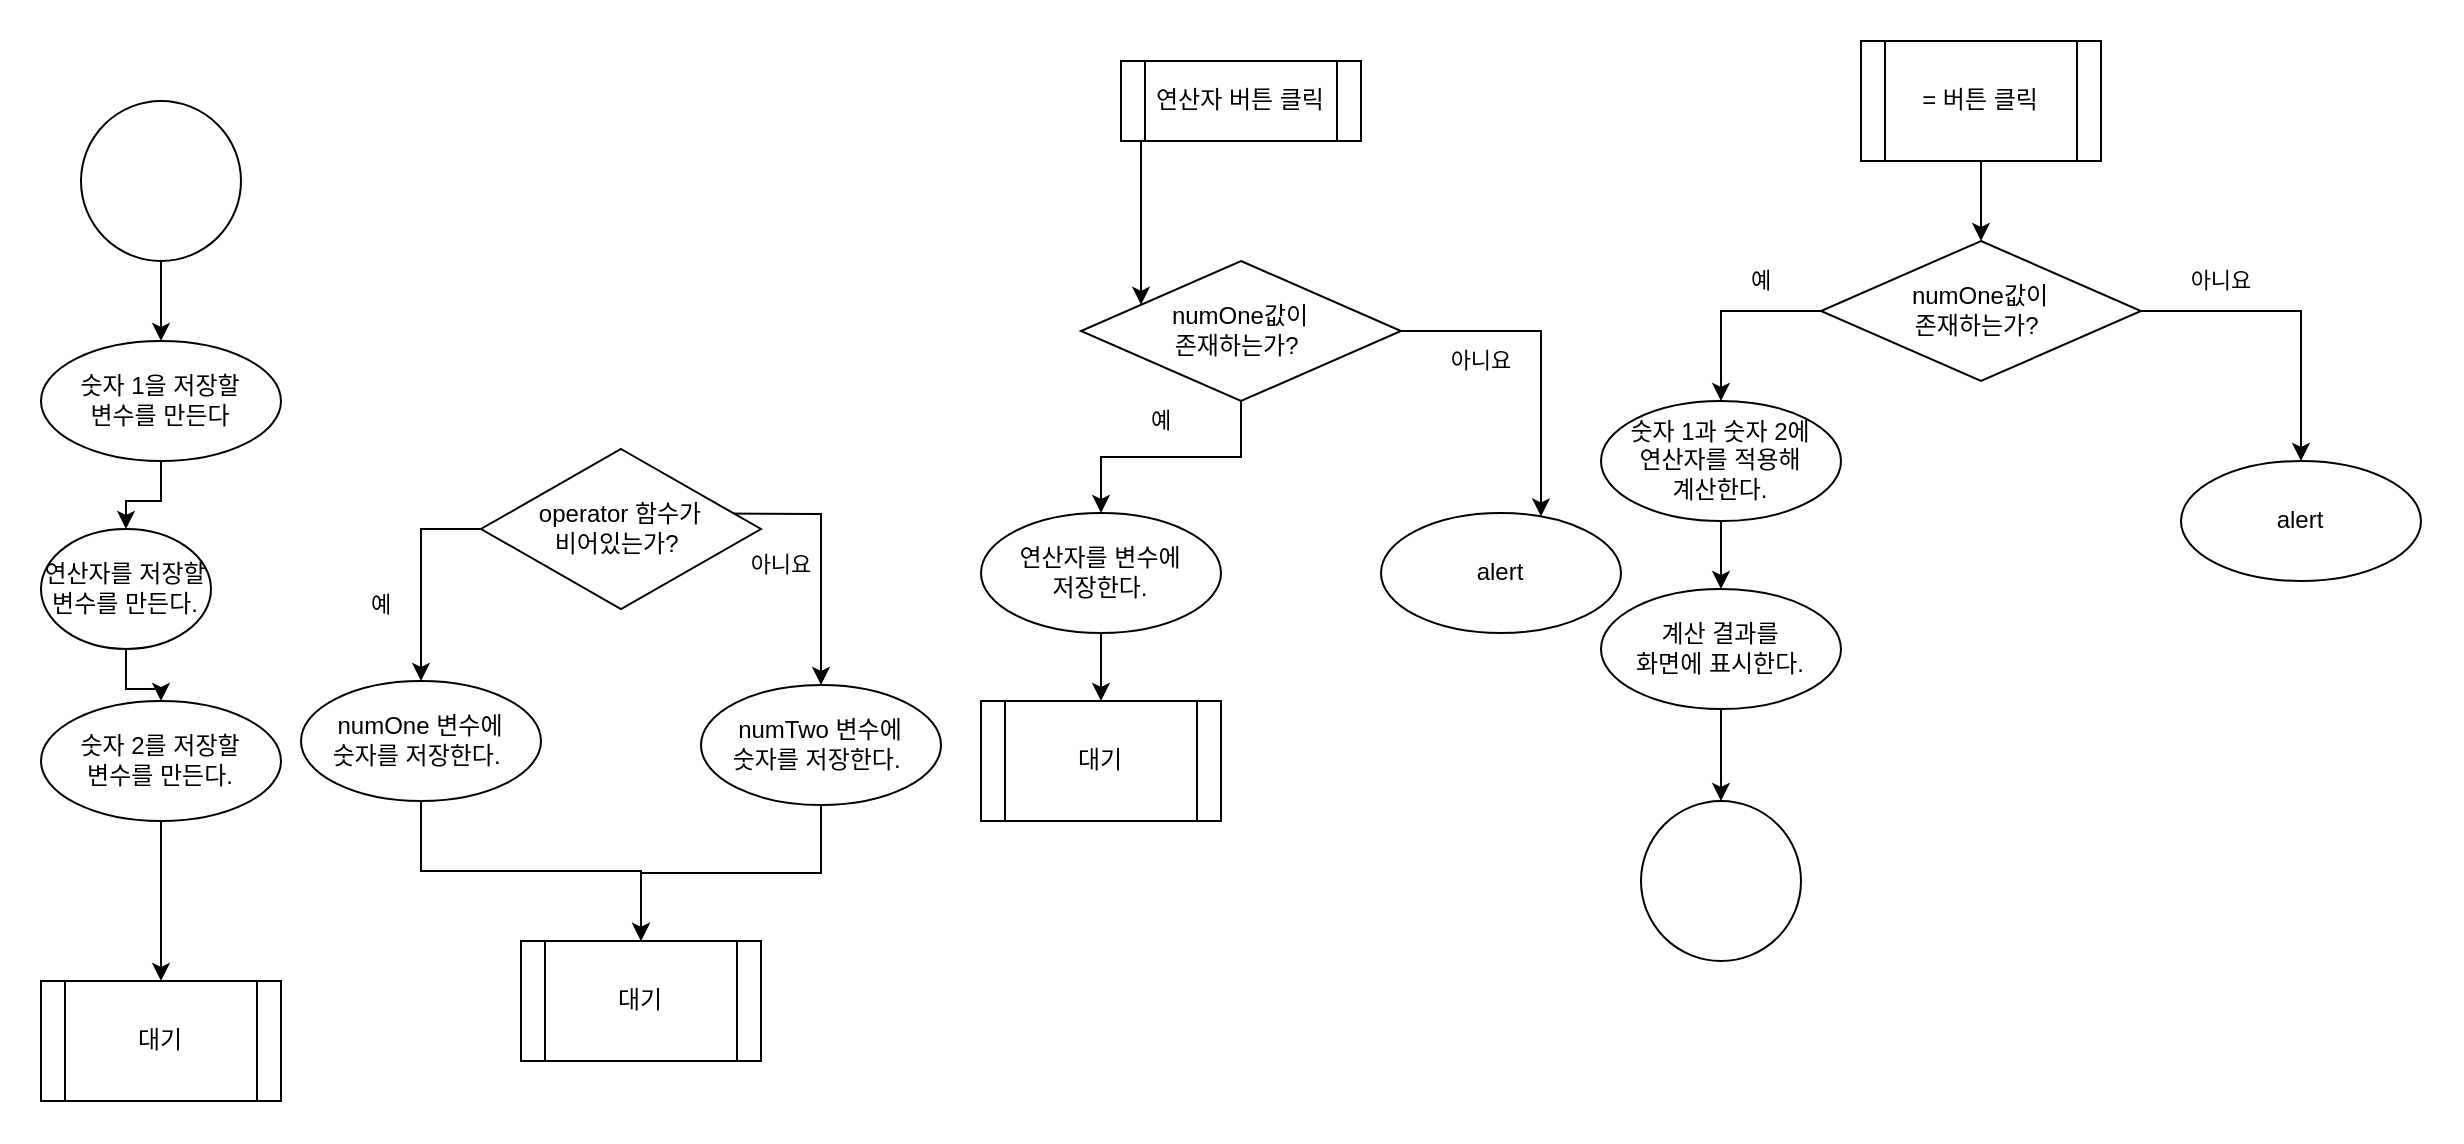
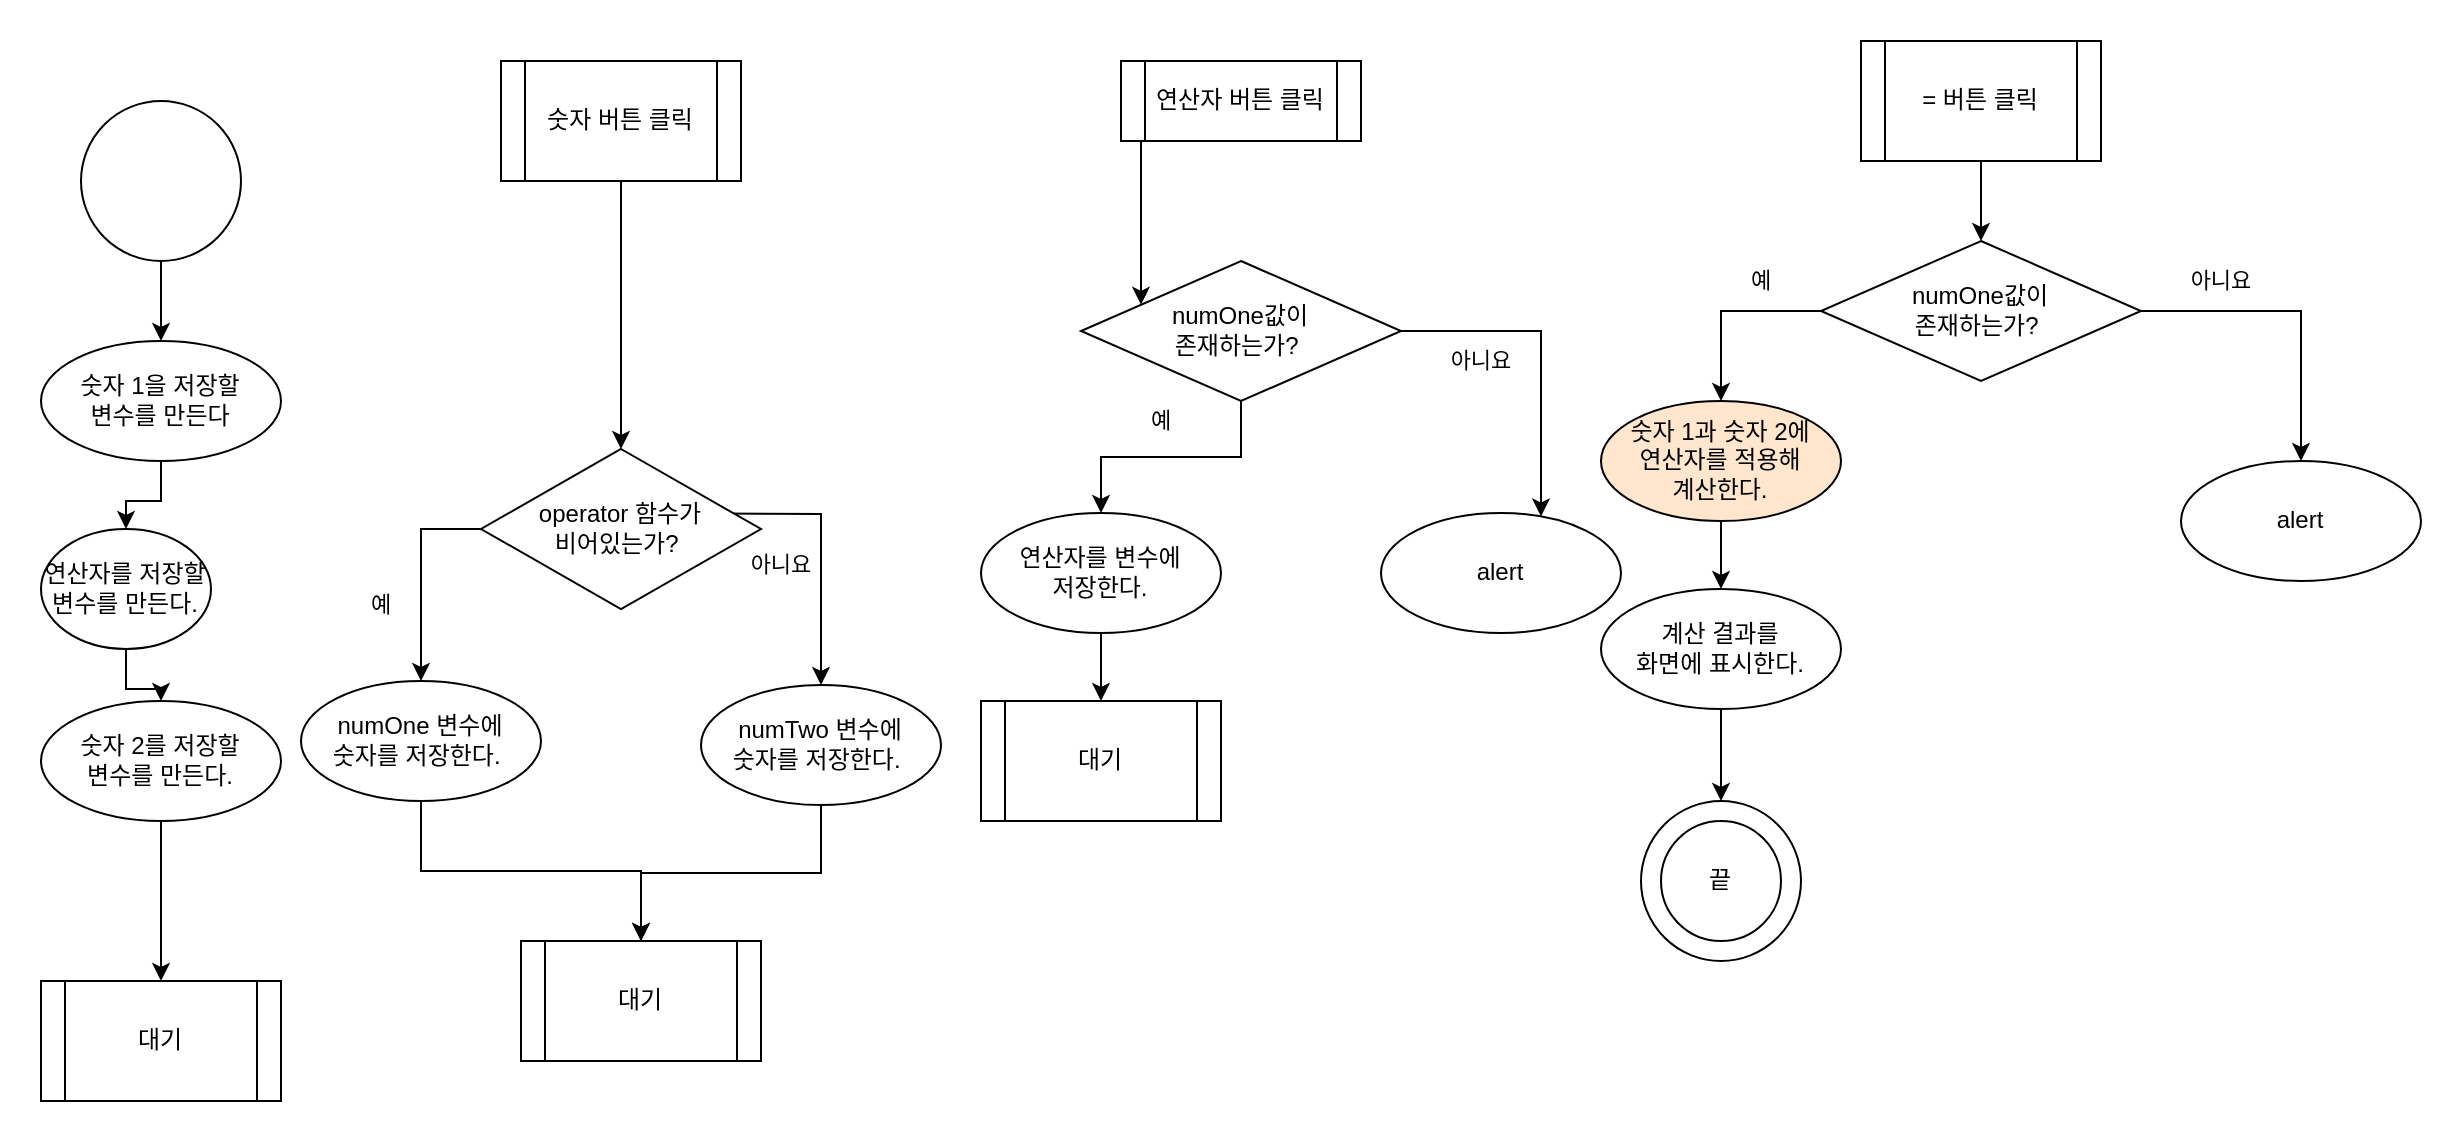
none -> (621, 121)
none -> (621, 308)
(1721, 461) -> (1721, 461)
none -> (1721, 881)
